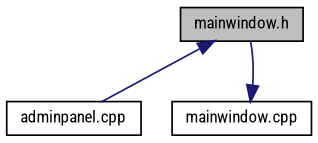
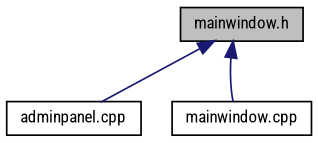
(253, 63) -> (231, 80)
